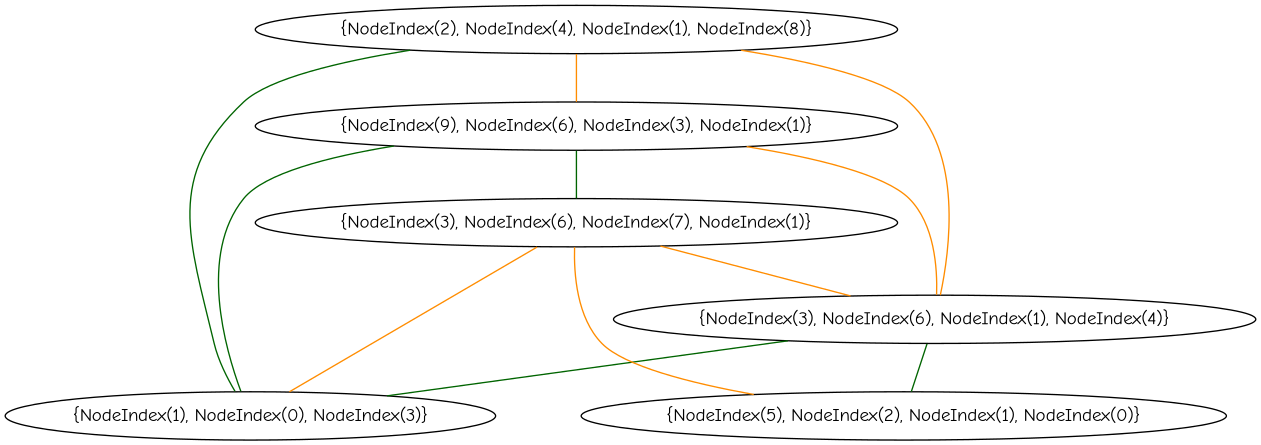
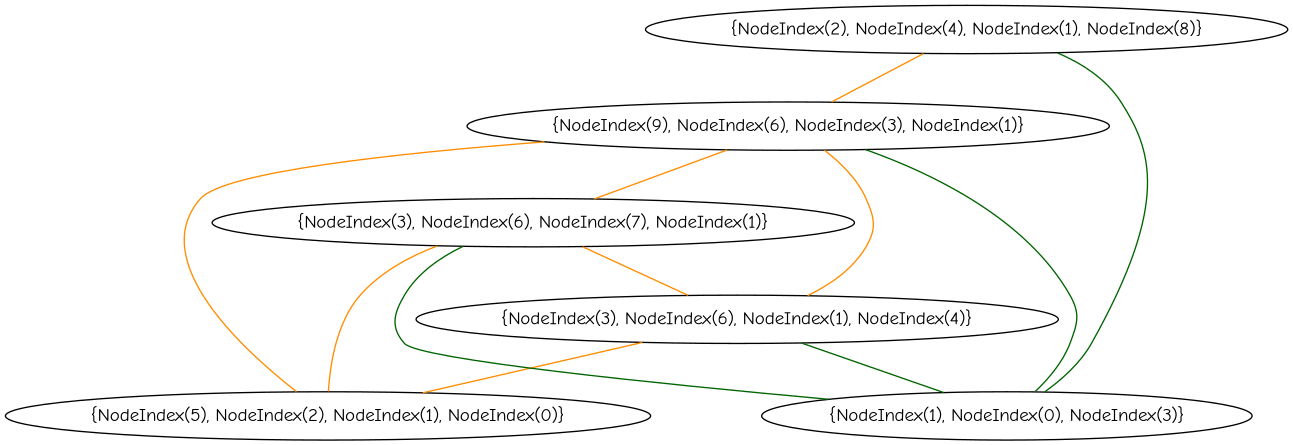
(918, 112) -> none
(576, 175) -> (661, 174)
none -> (252, 178)
(413, 319) -> (565, 372)
(919, 368) -> (554, 363)
